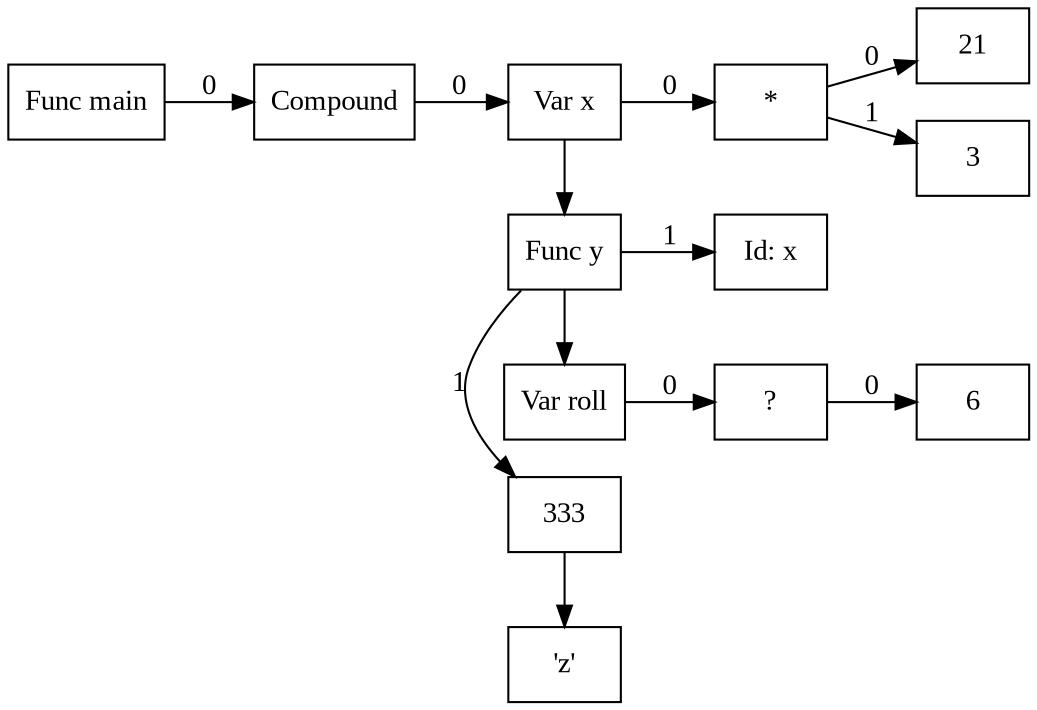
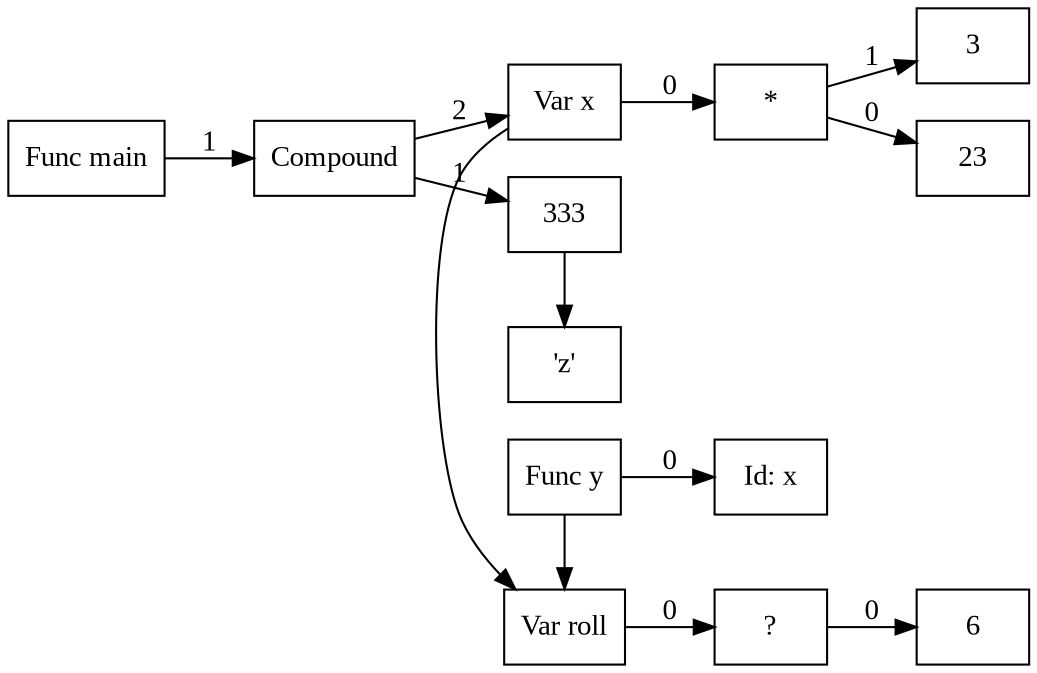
(973, 46) -> (973, 158)
(209, 86) -> (209, 143)
(459, 86) -> (459, 111)
(565, 166) -> (436, 347)
(670, 236) -> (670, 461)
(467, 373) -> (442, 185)
